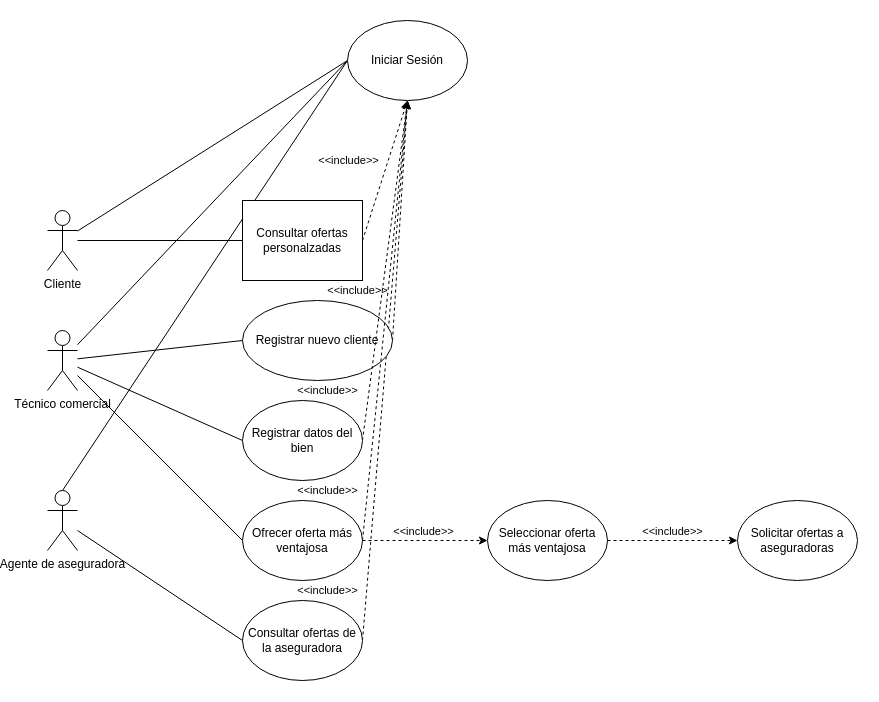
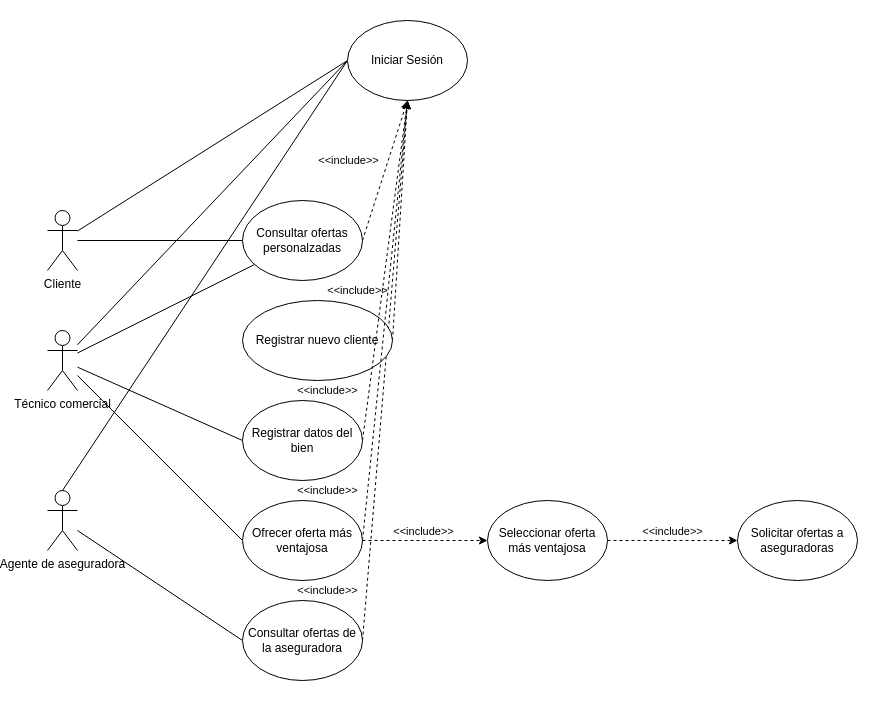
(303, 241) -> (303, 241)
(160, 350) -> (132, 326)
